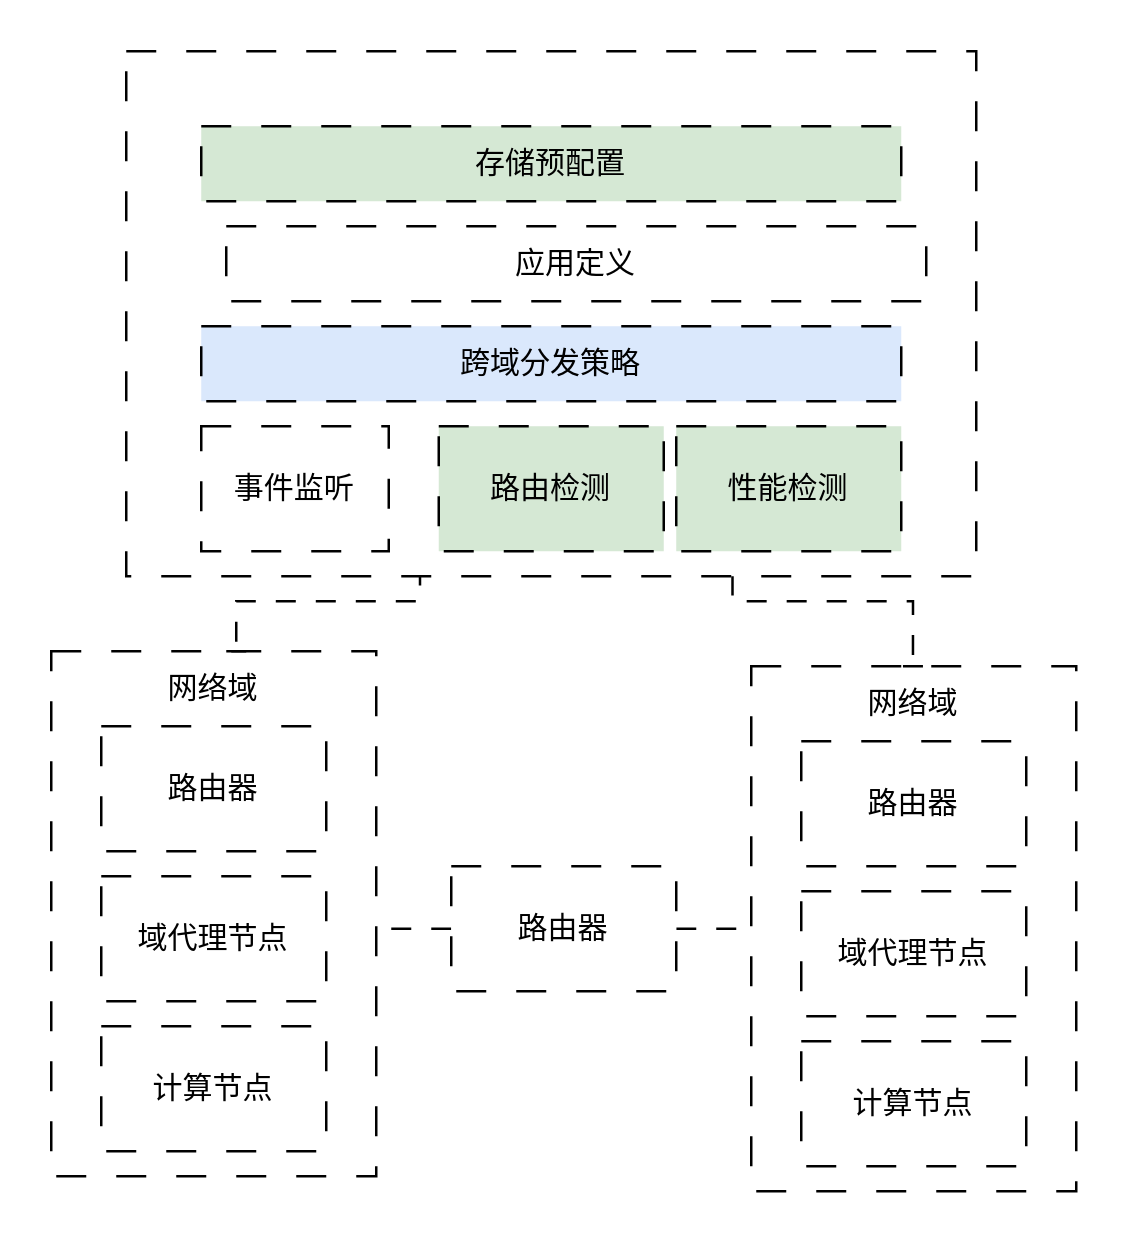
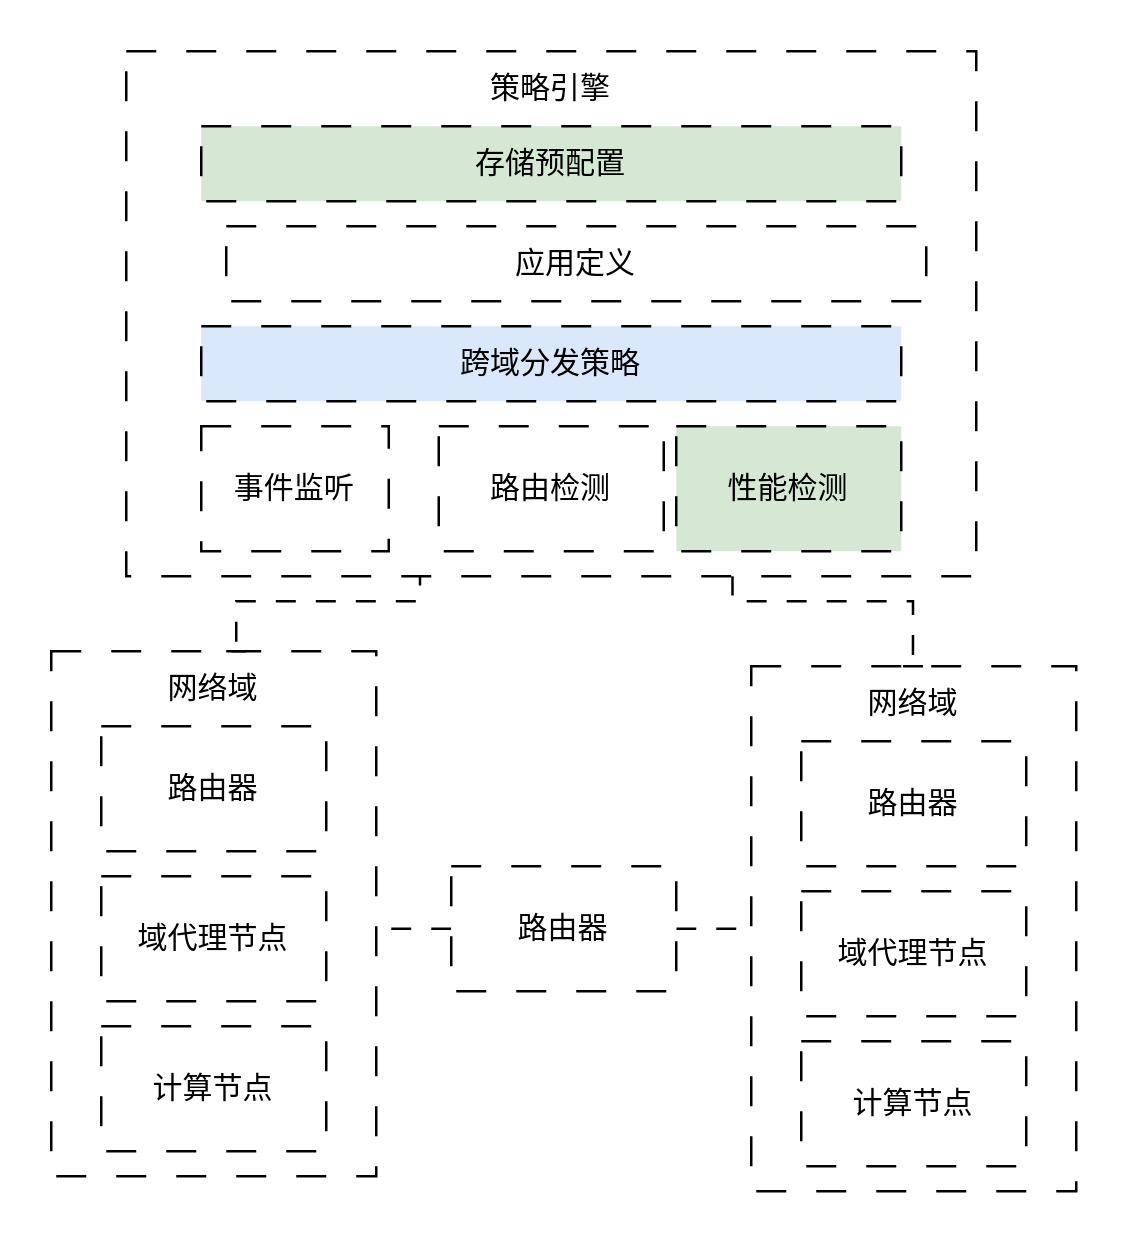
none -> (551, 89)
(551, 489) -> (551, 489)
